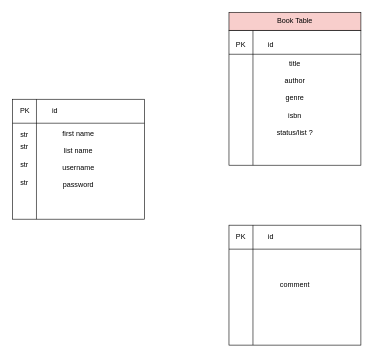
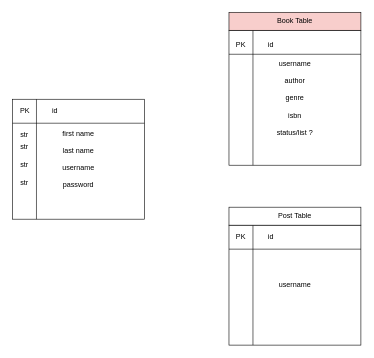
(295, 98) -> (295, 98)
(78, 159) -> (78, 159)
none -> (295, 216)
(295, 285) -> (295, 285)
